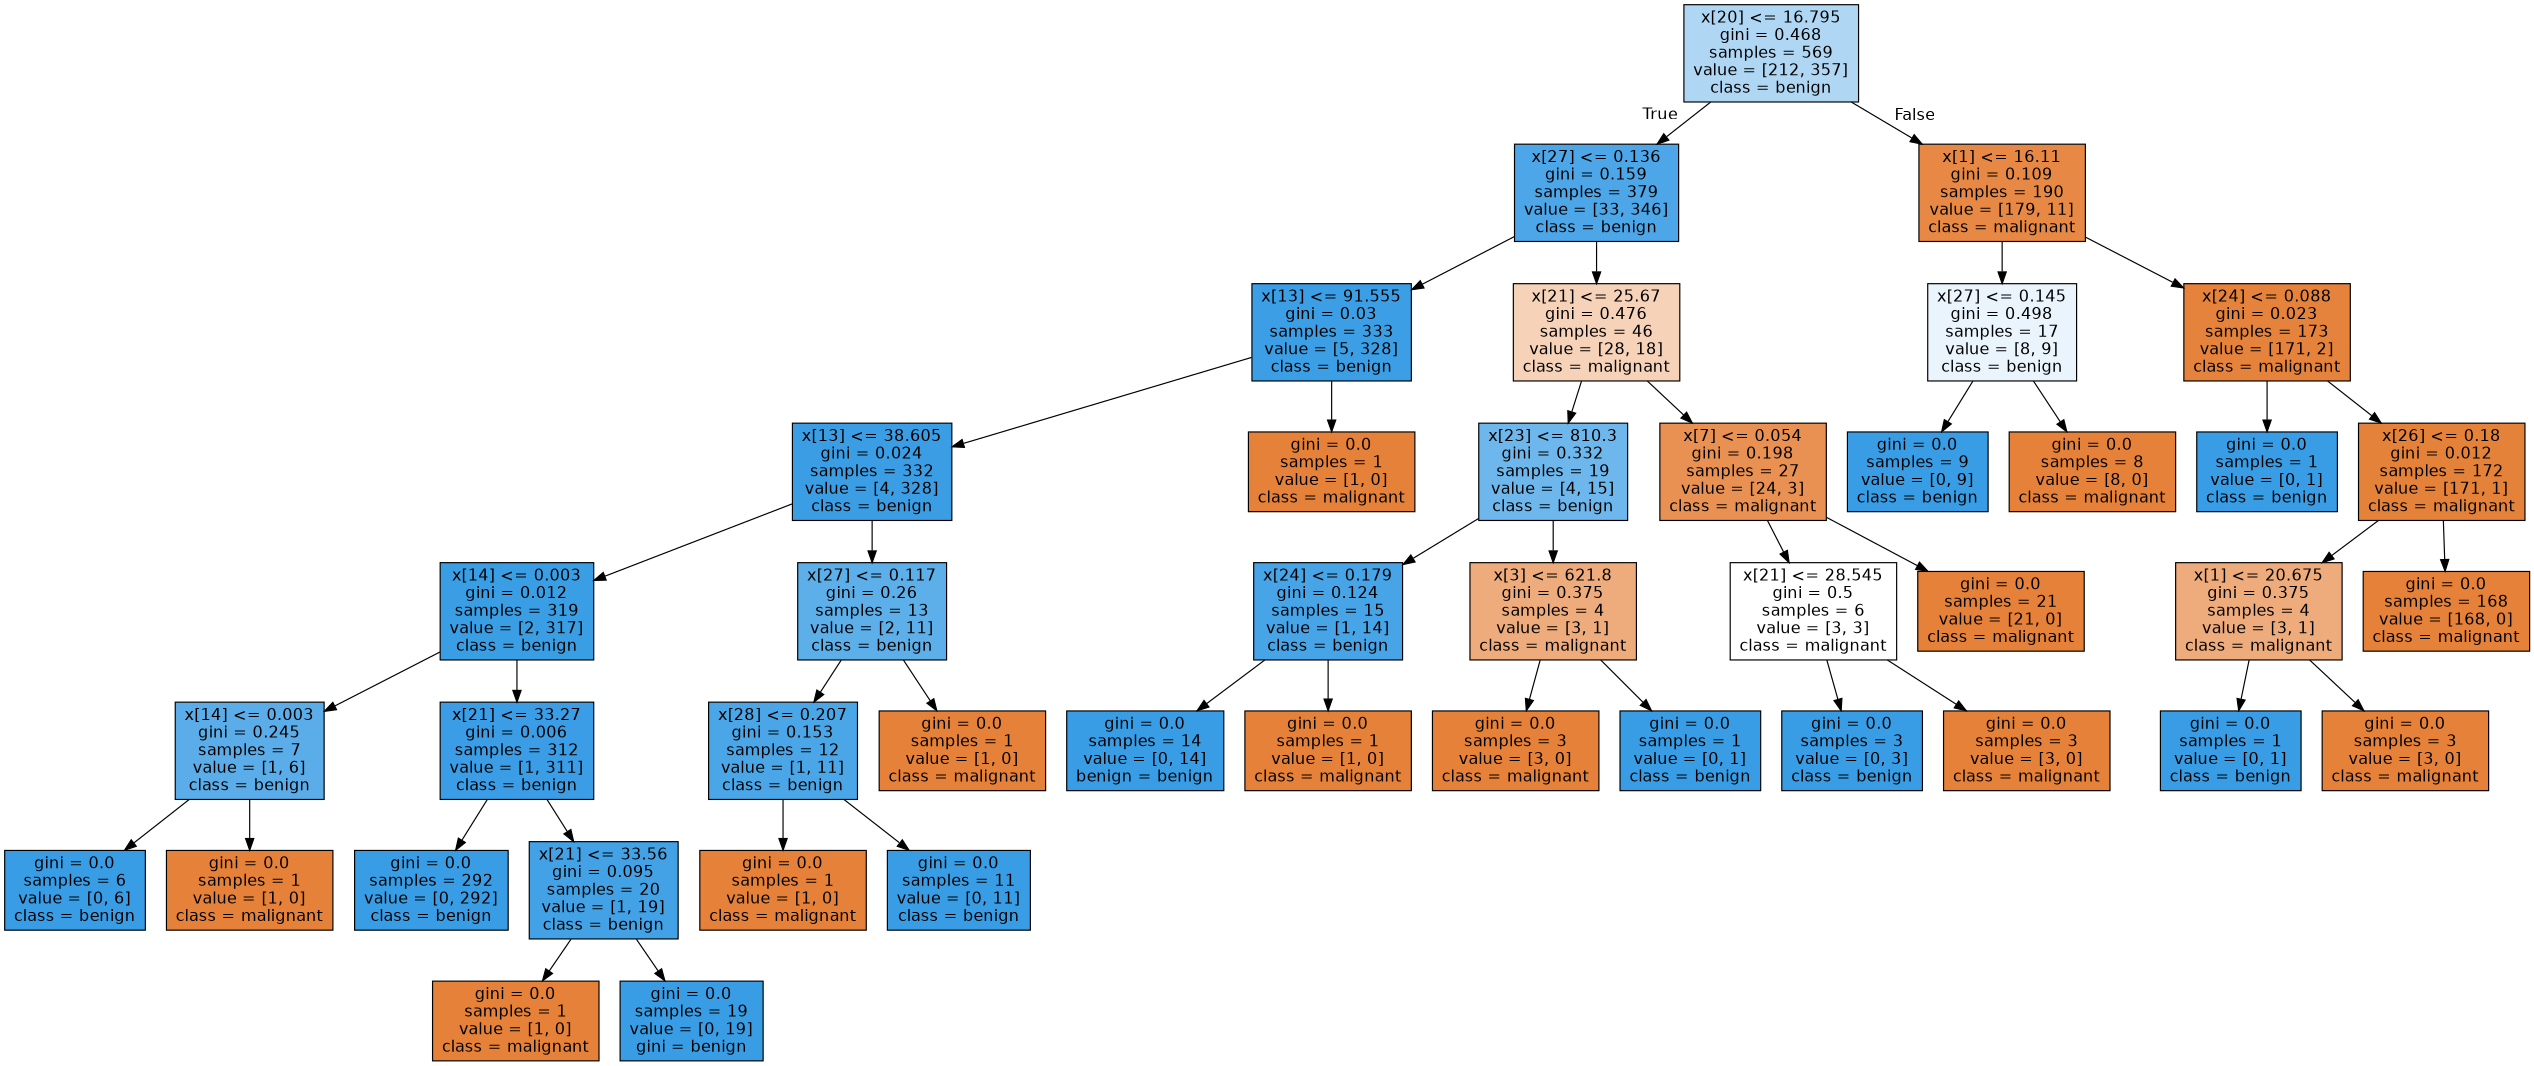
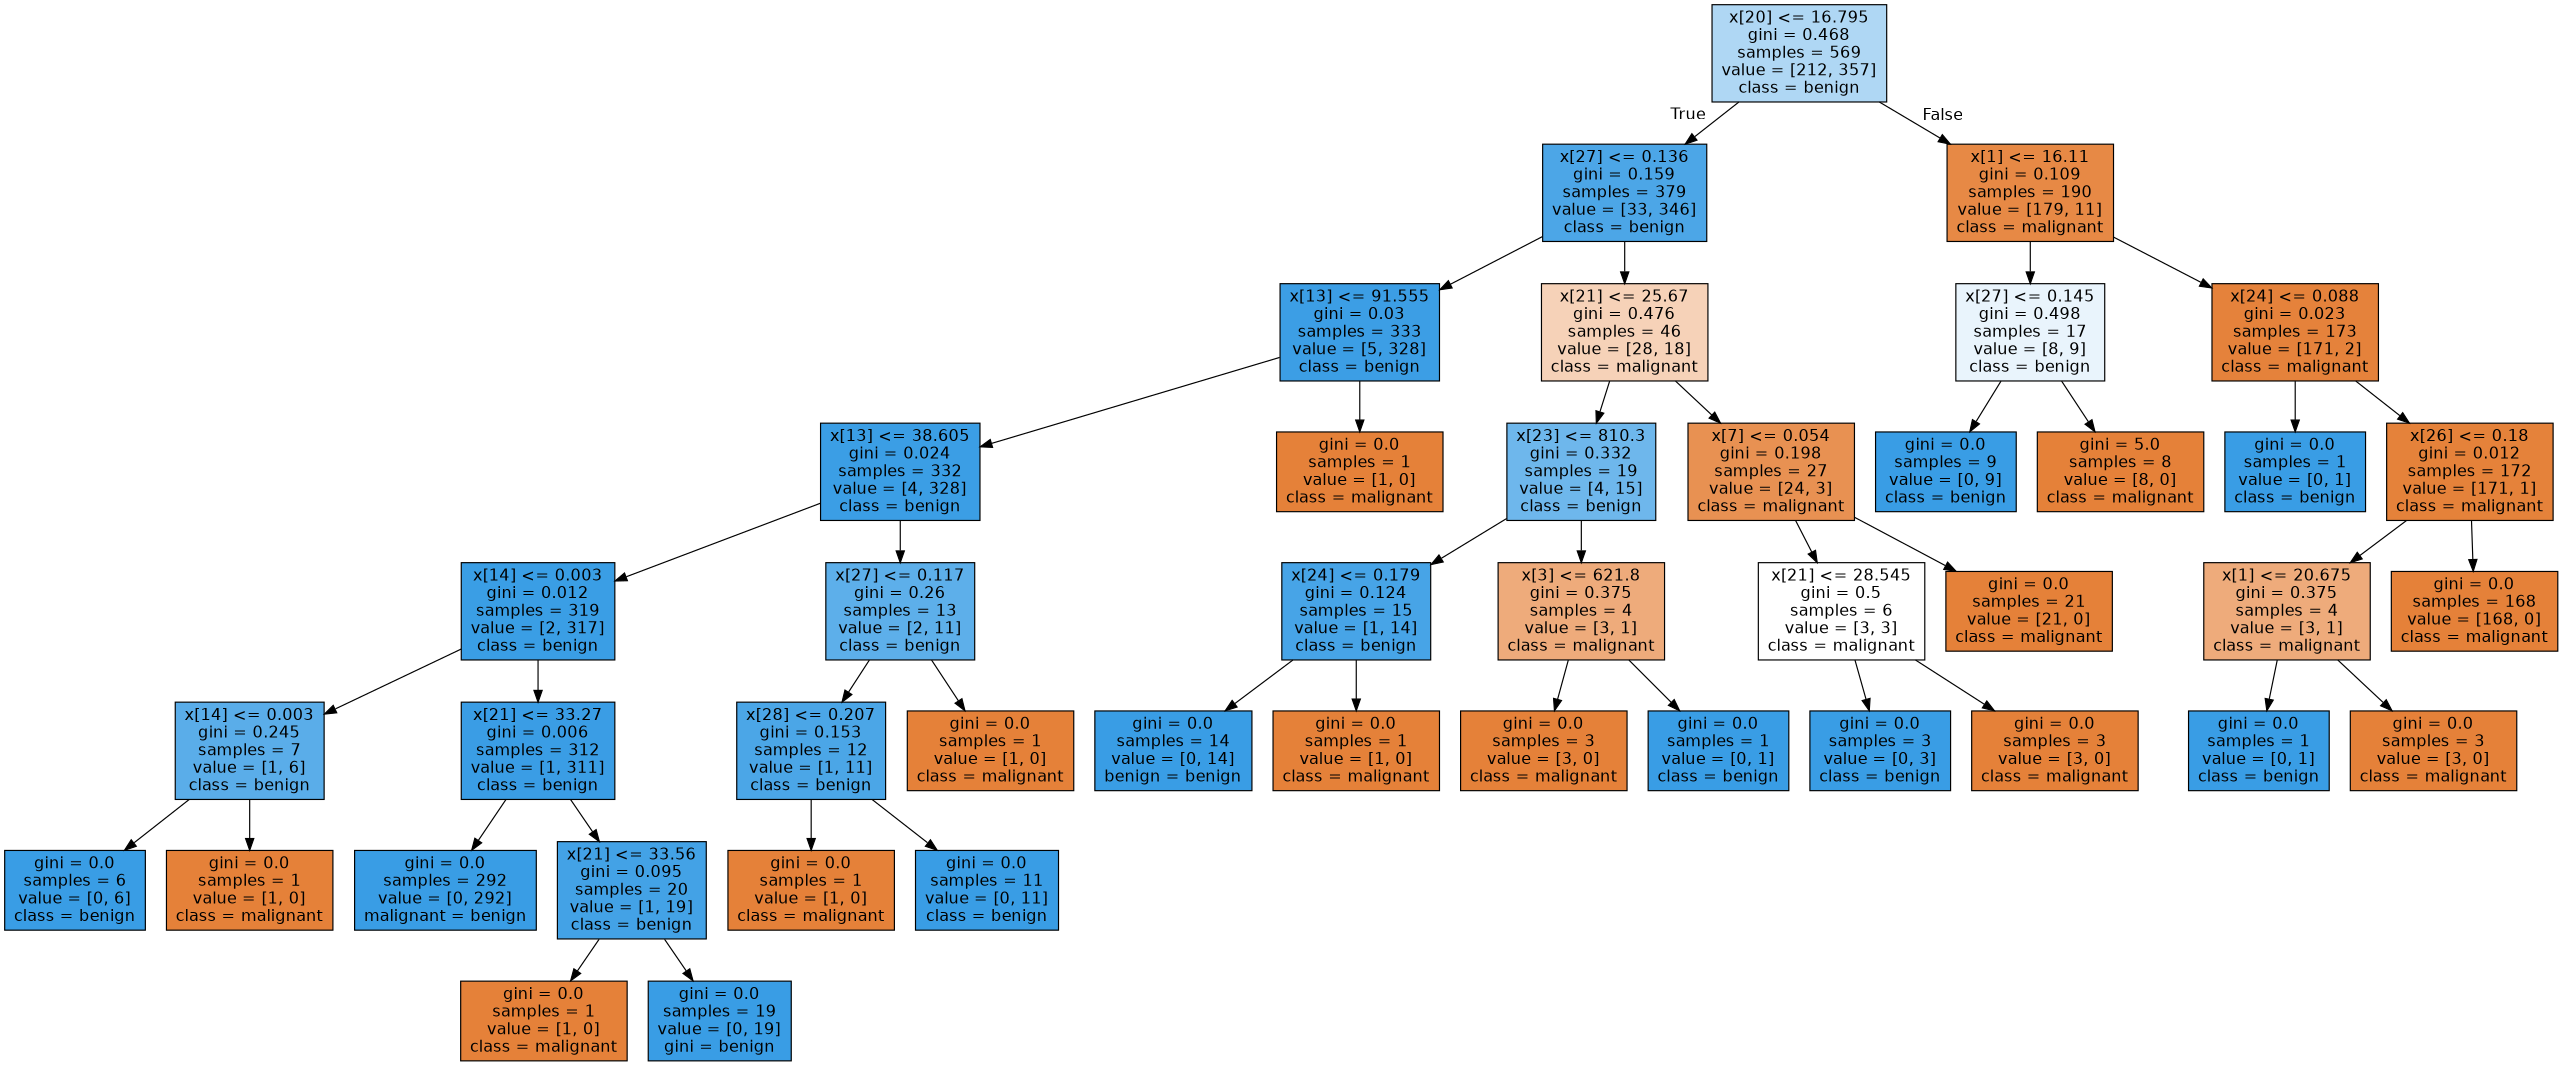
(2092, 472) -> (2121, 472)
(431, 890) -> (445, 890)
